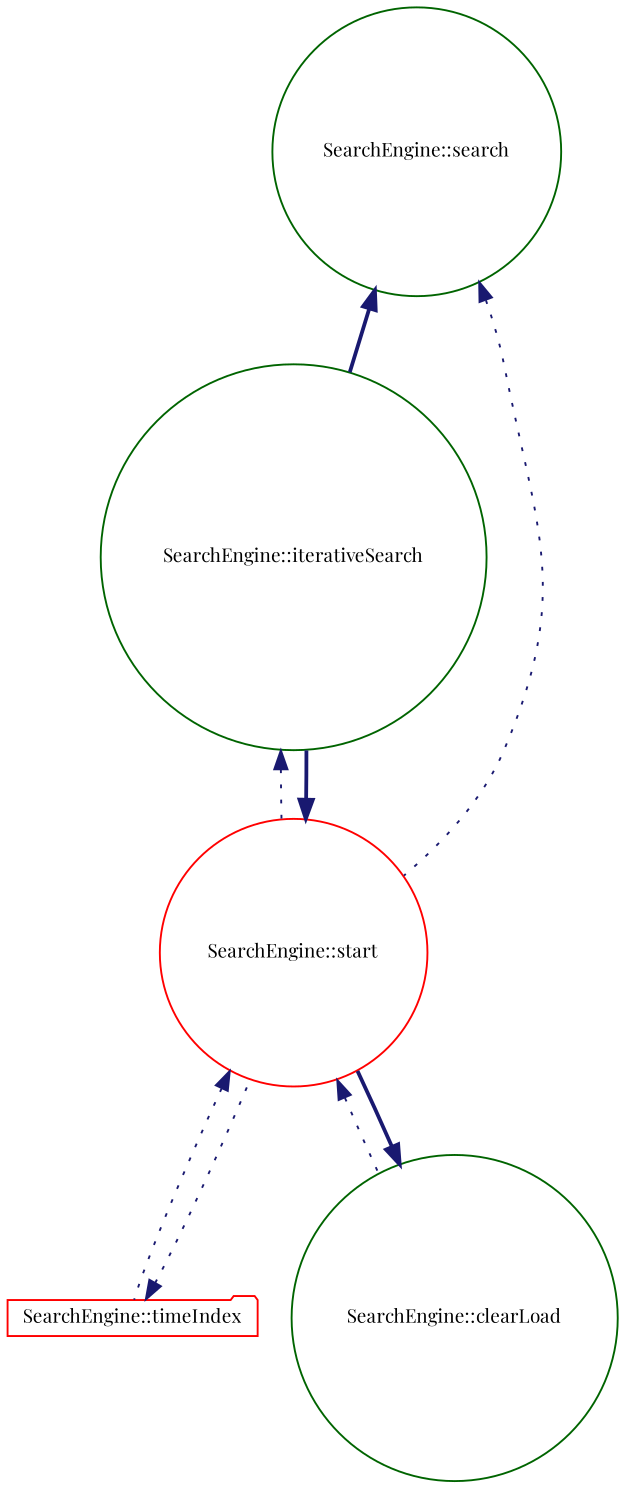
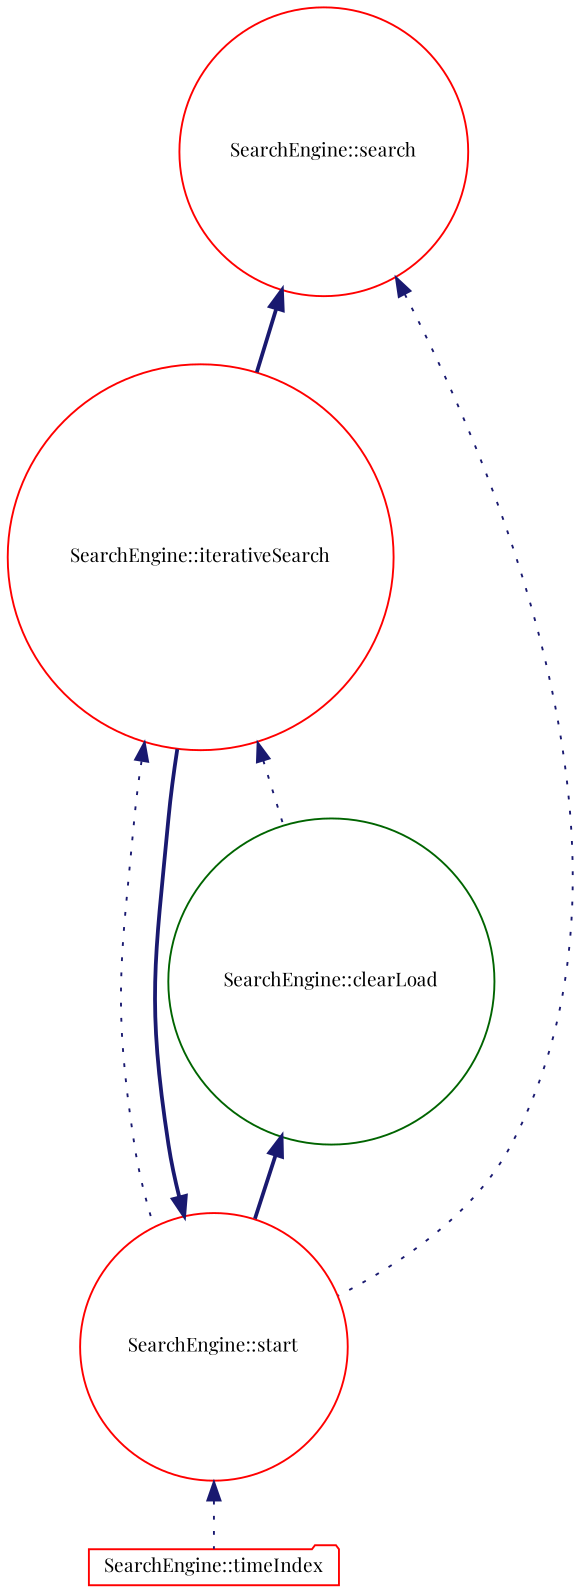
(417, 152) -> (324, 152)
(294, 557) -> (201, 557)
(362, 1136) -> (273, 793)
(205, 1182) -> none
